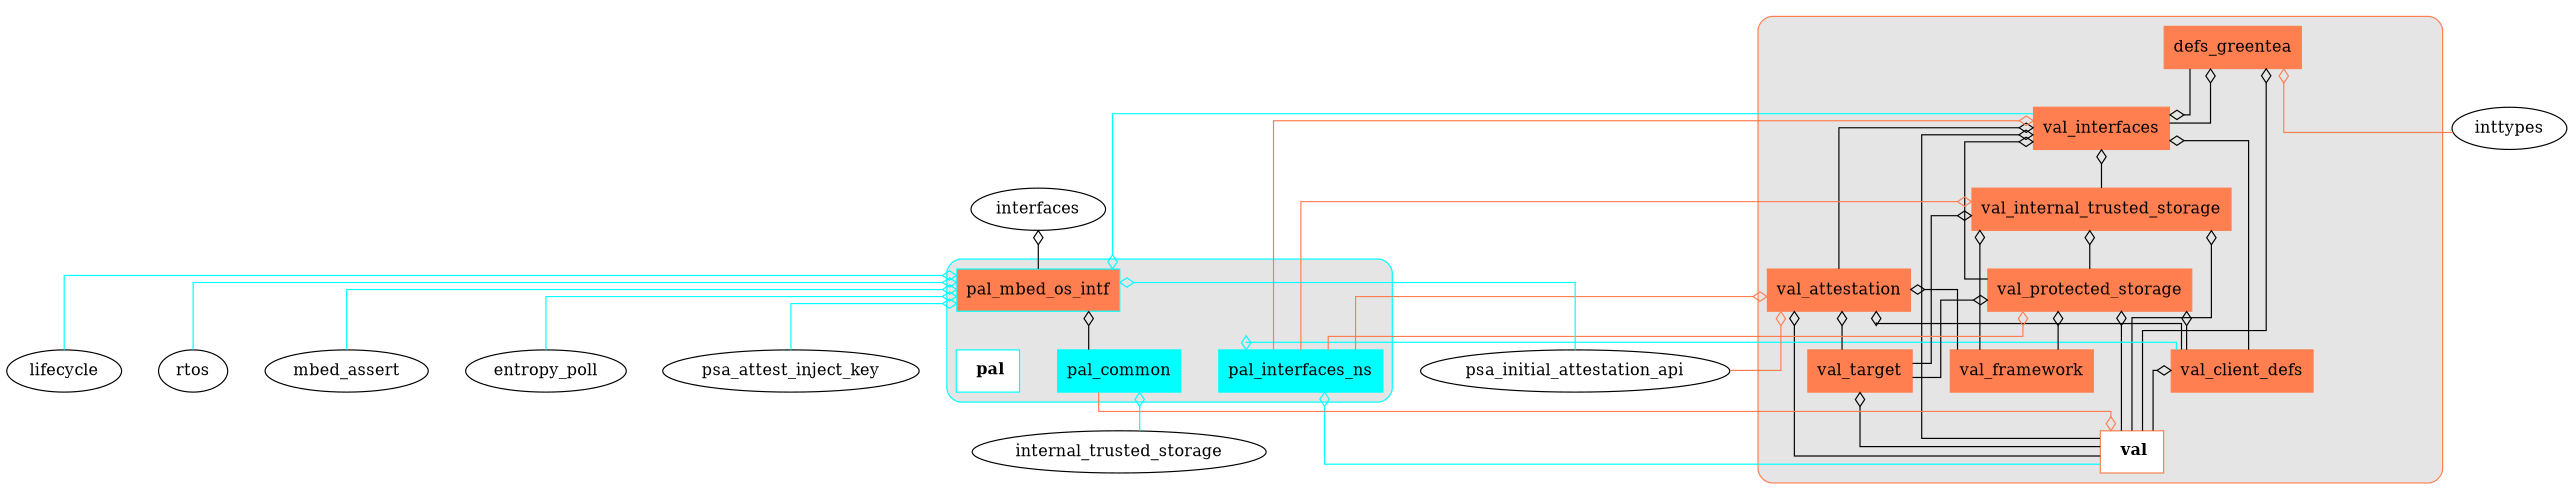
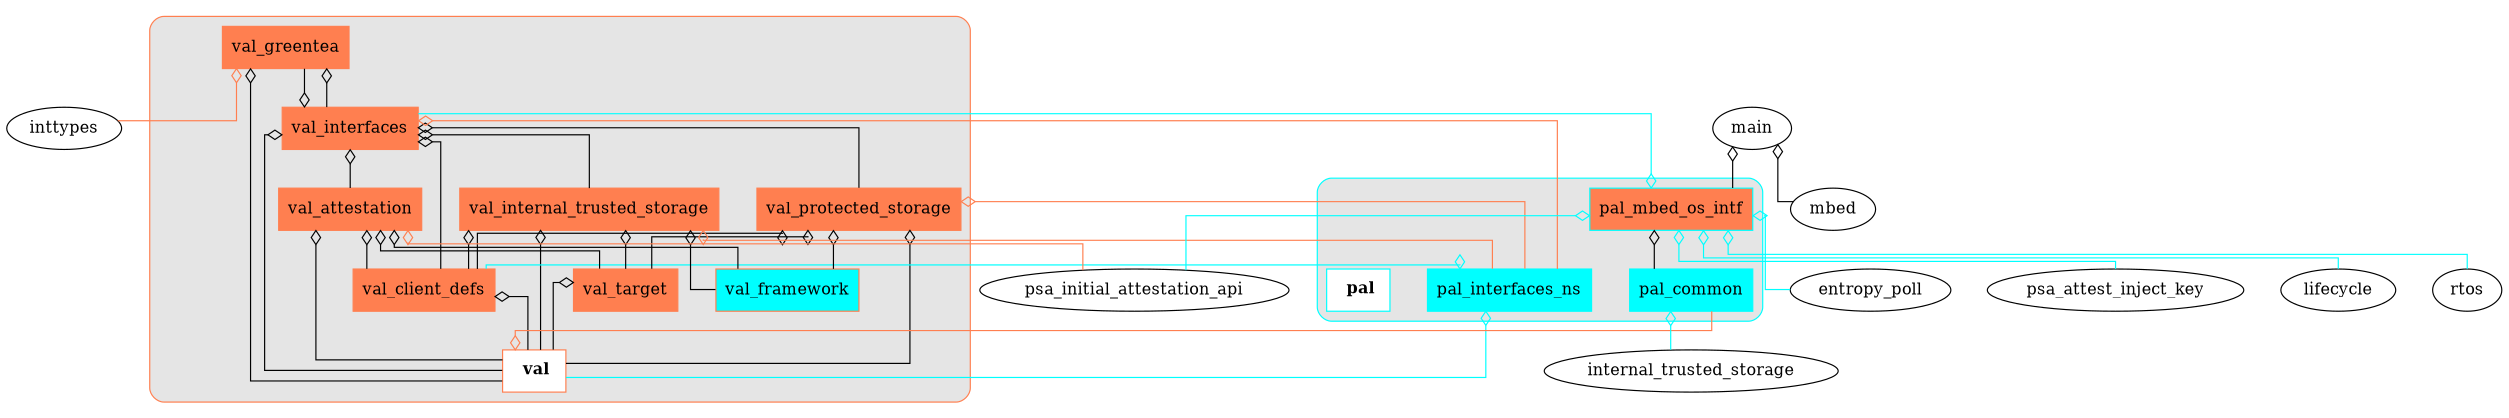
(2233, 47) -> (286, 47)
(1038, 209) -> (1752, 128)
none -> (1833, 209)
(2090, 257) -> (469, 258)
(1528, 297) -> none
(347, 371) -> none
(2022, 371) -> (787, 290)
